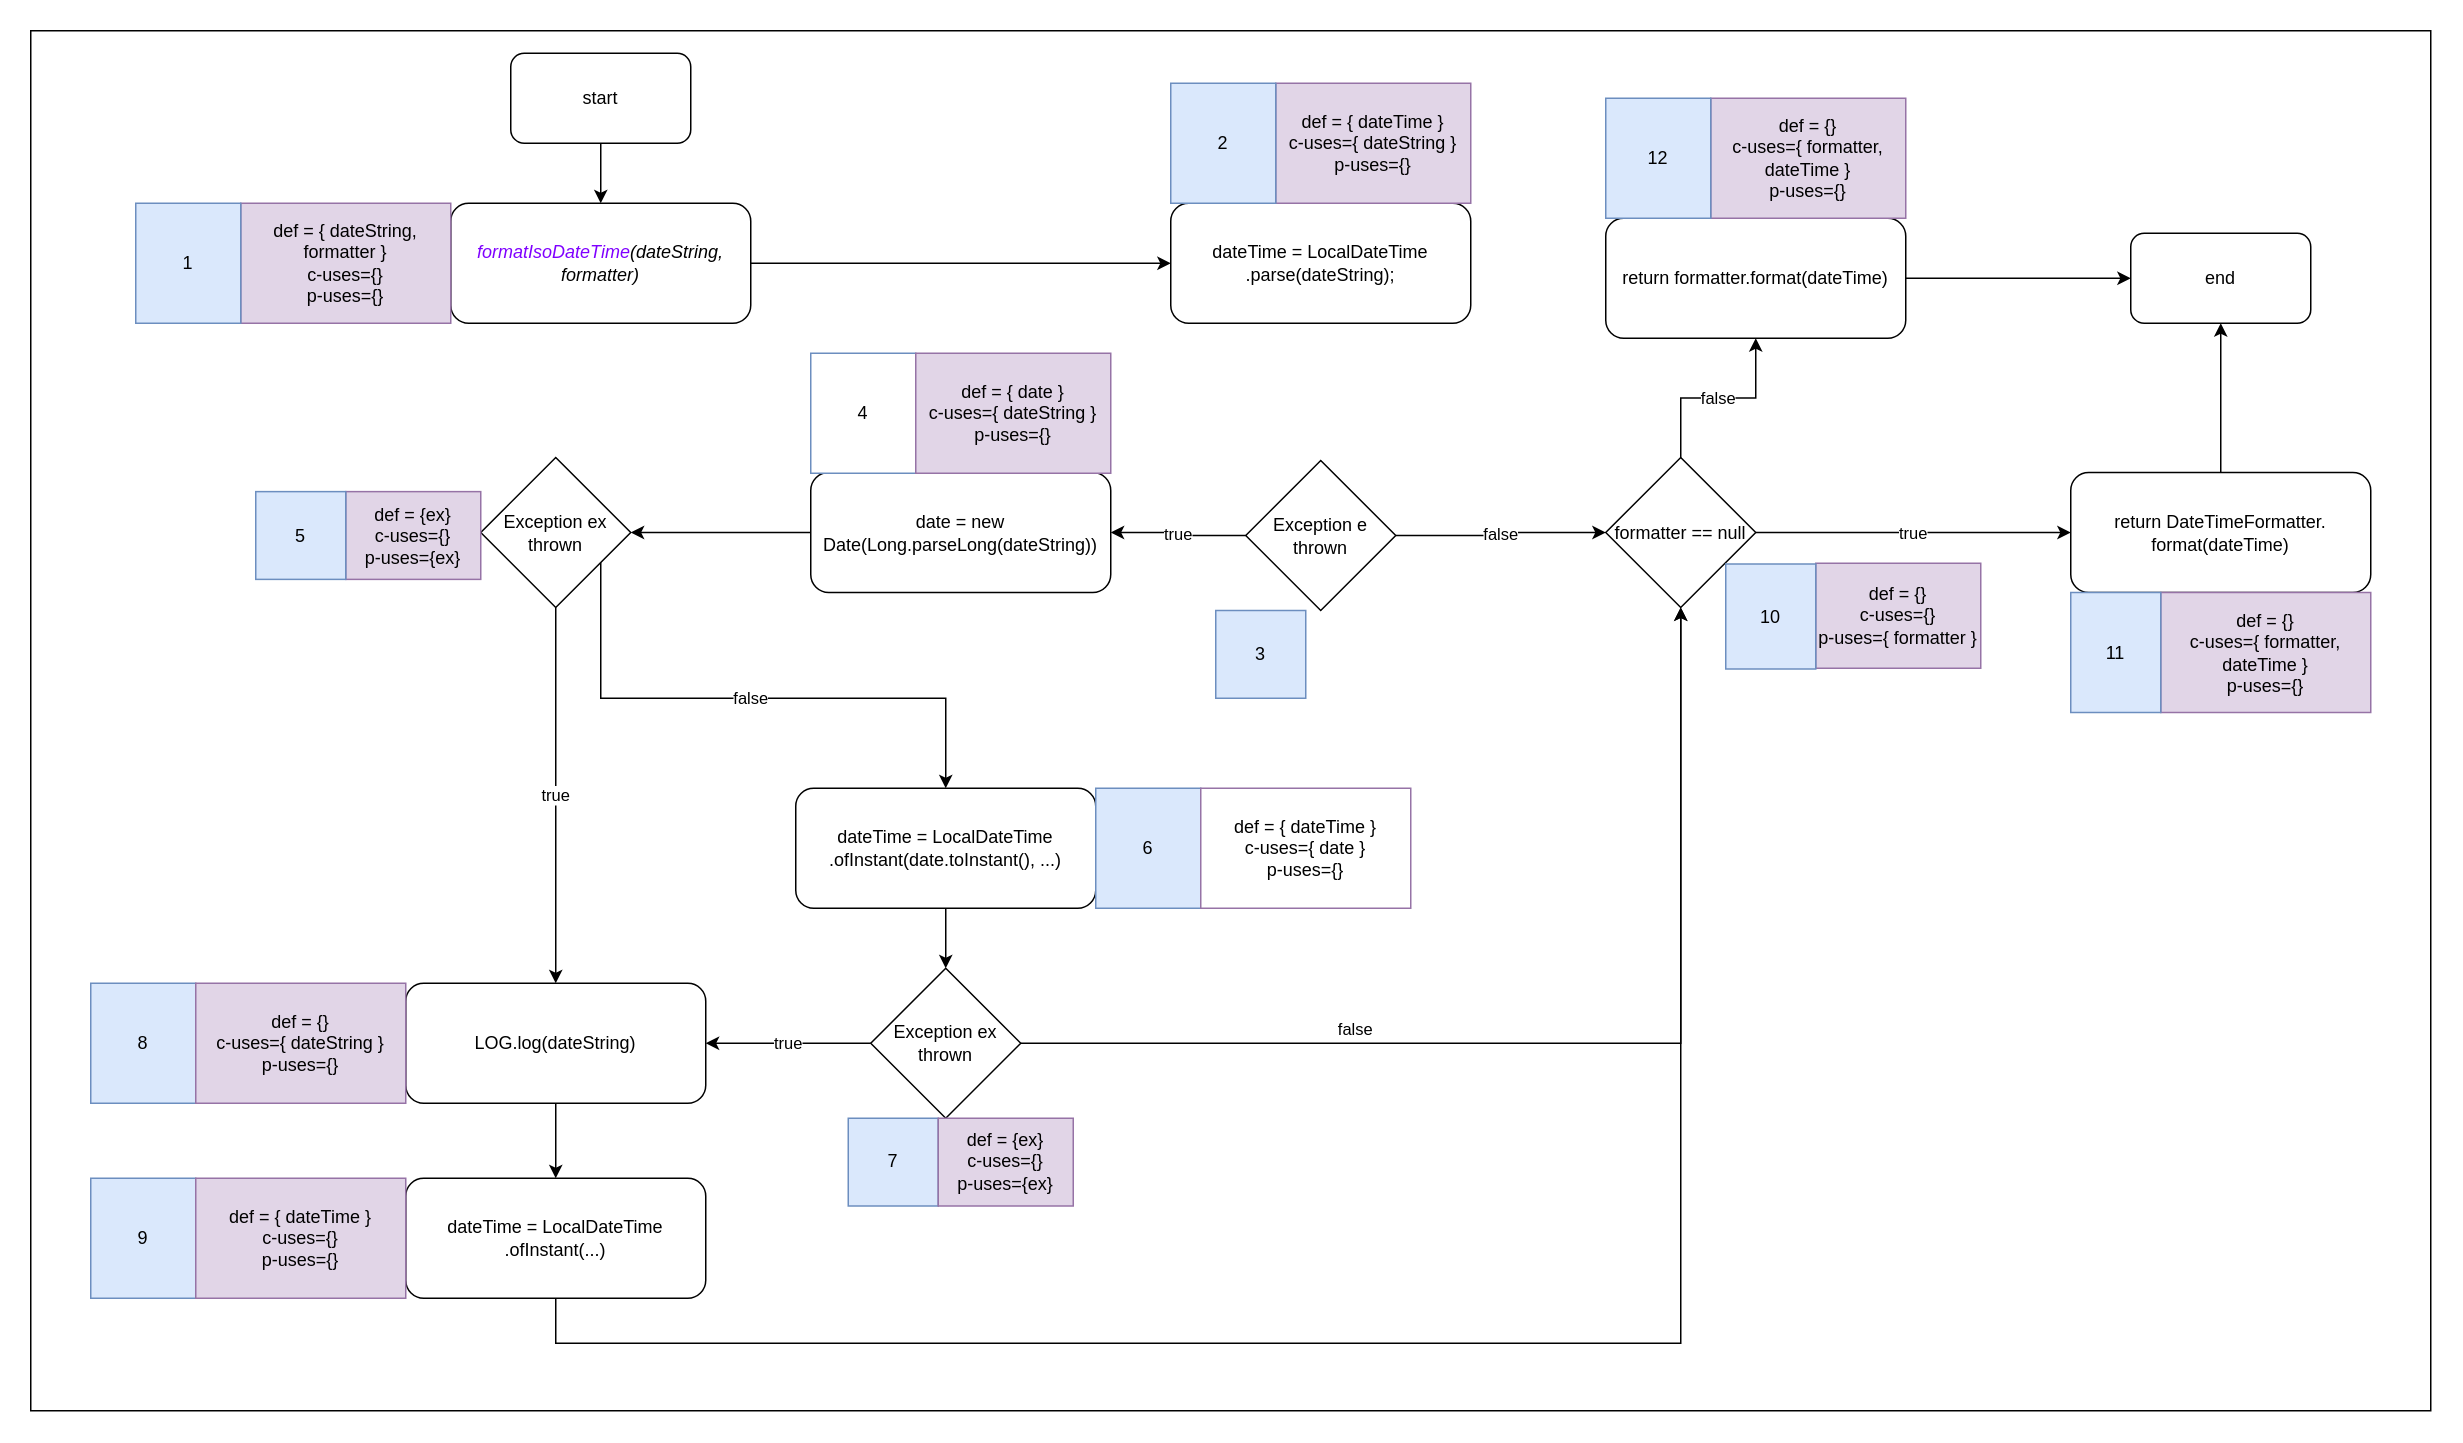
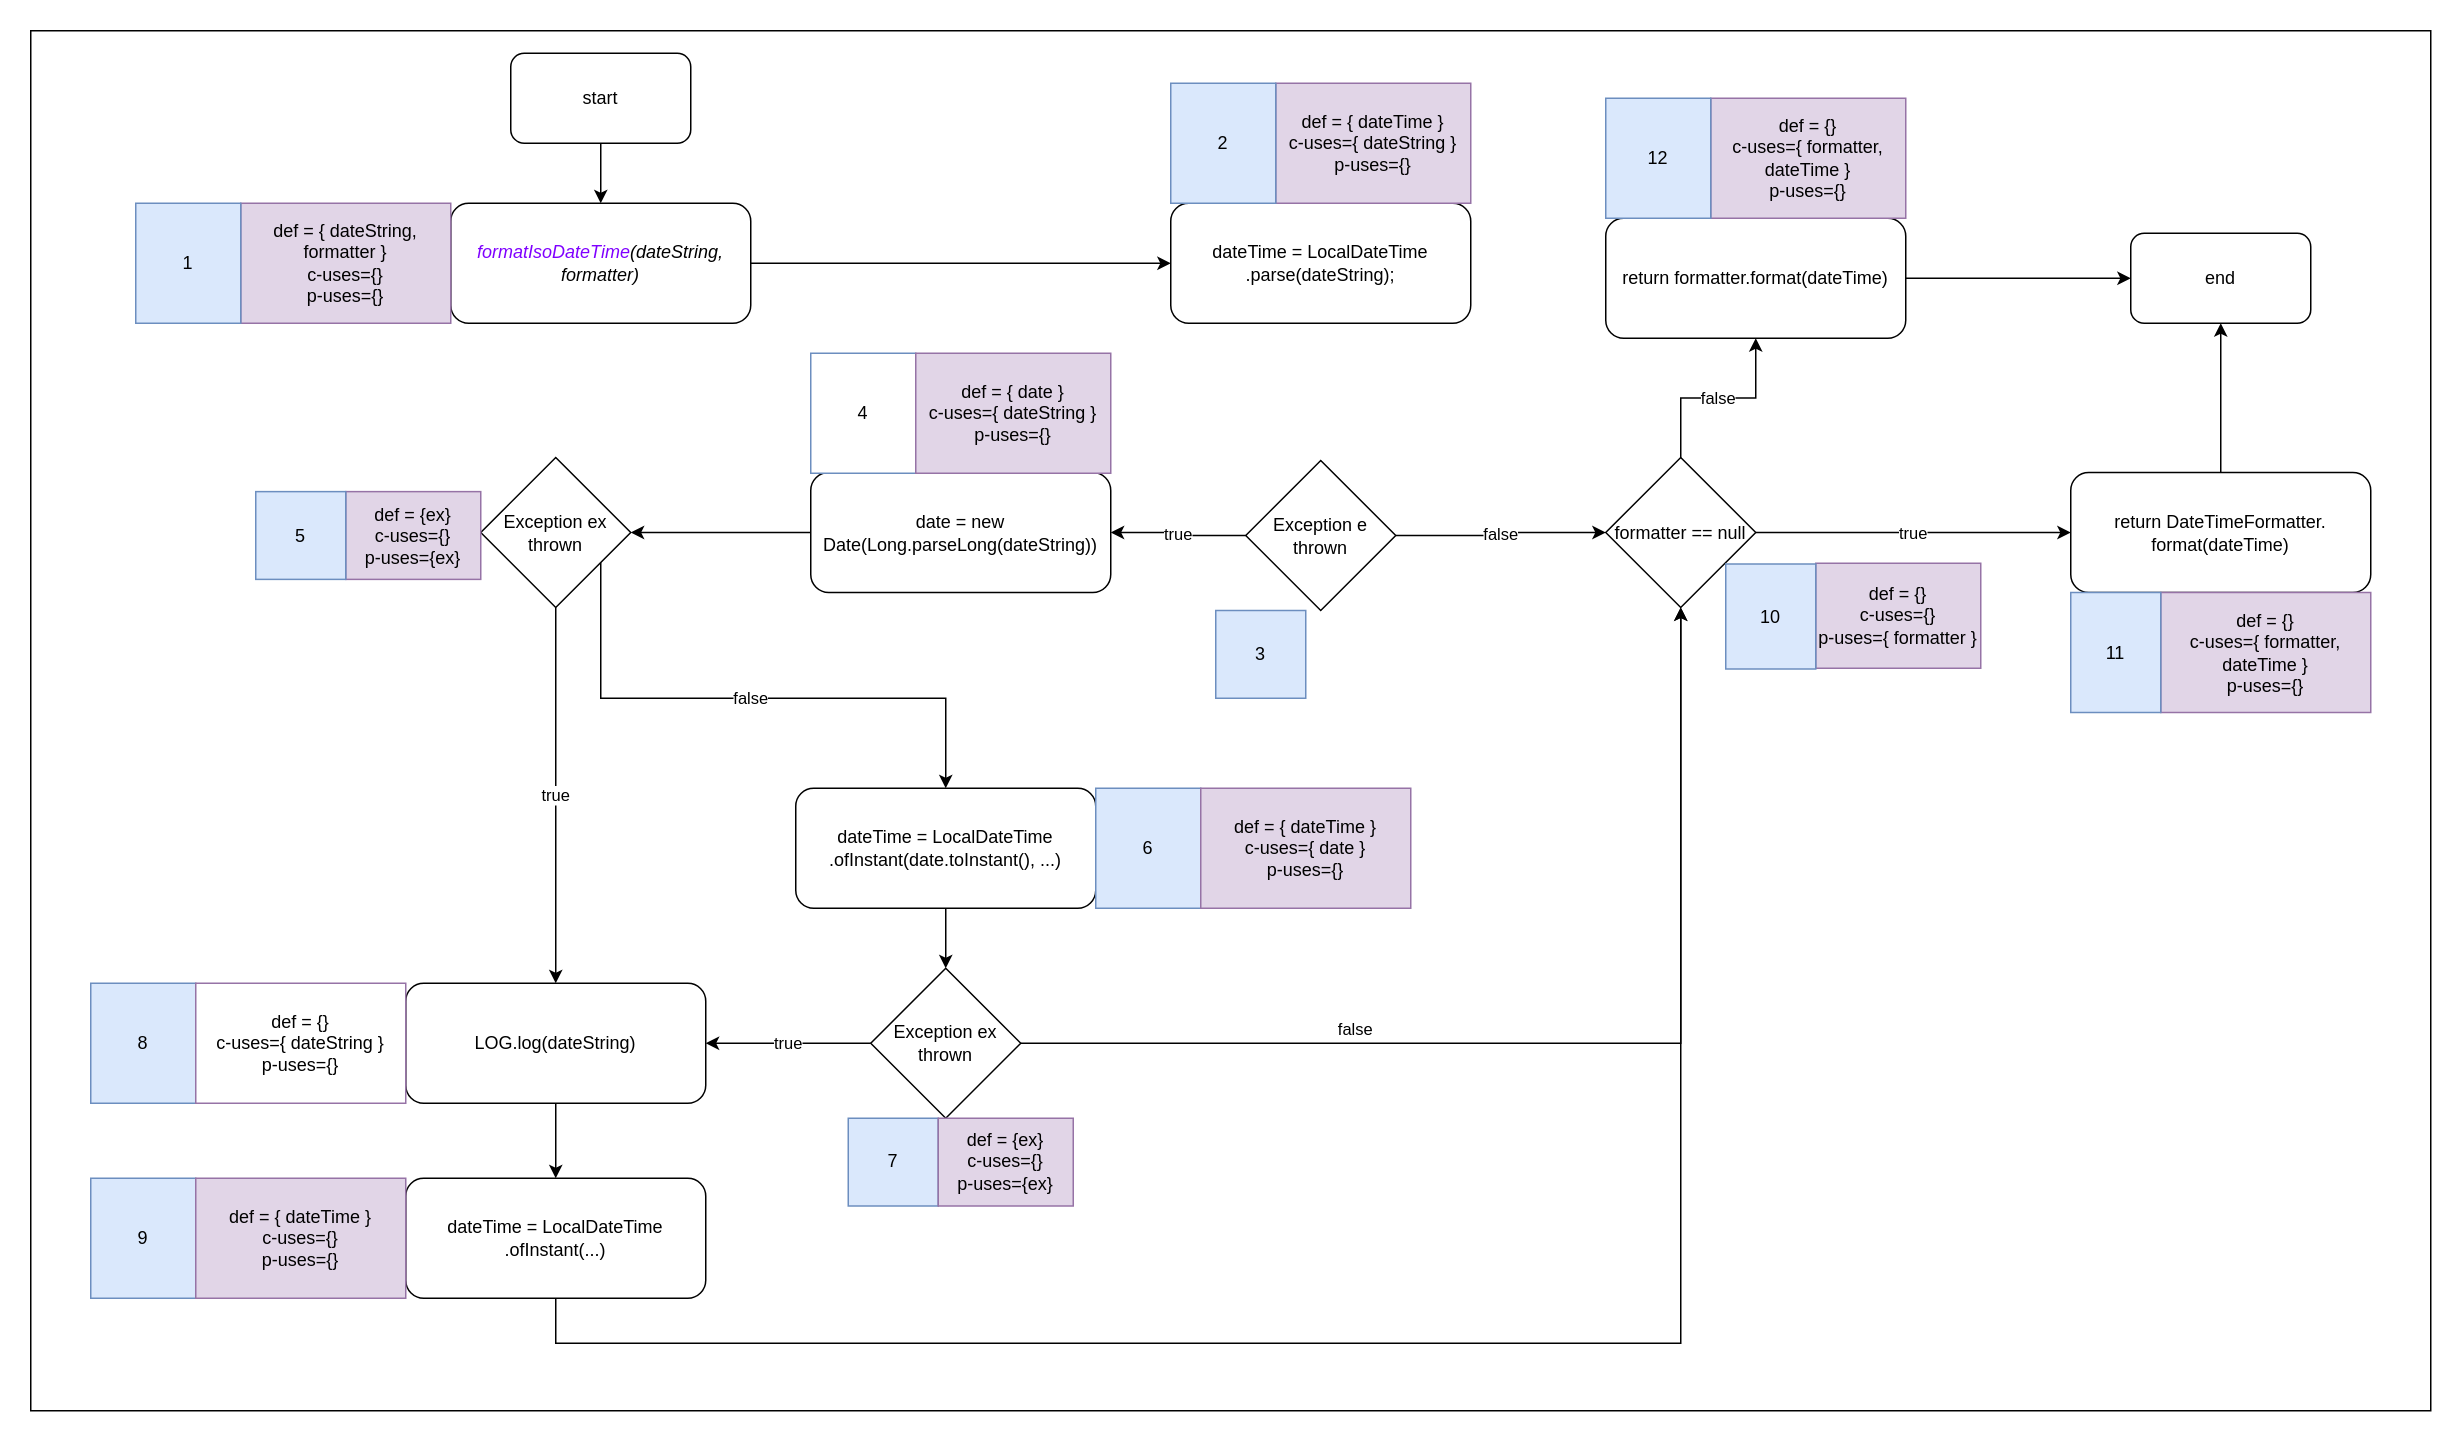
(1306, 848) -> (1306, 848)
(301, 1043) -> (301, 1043)
